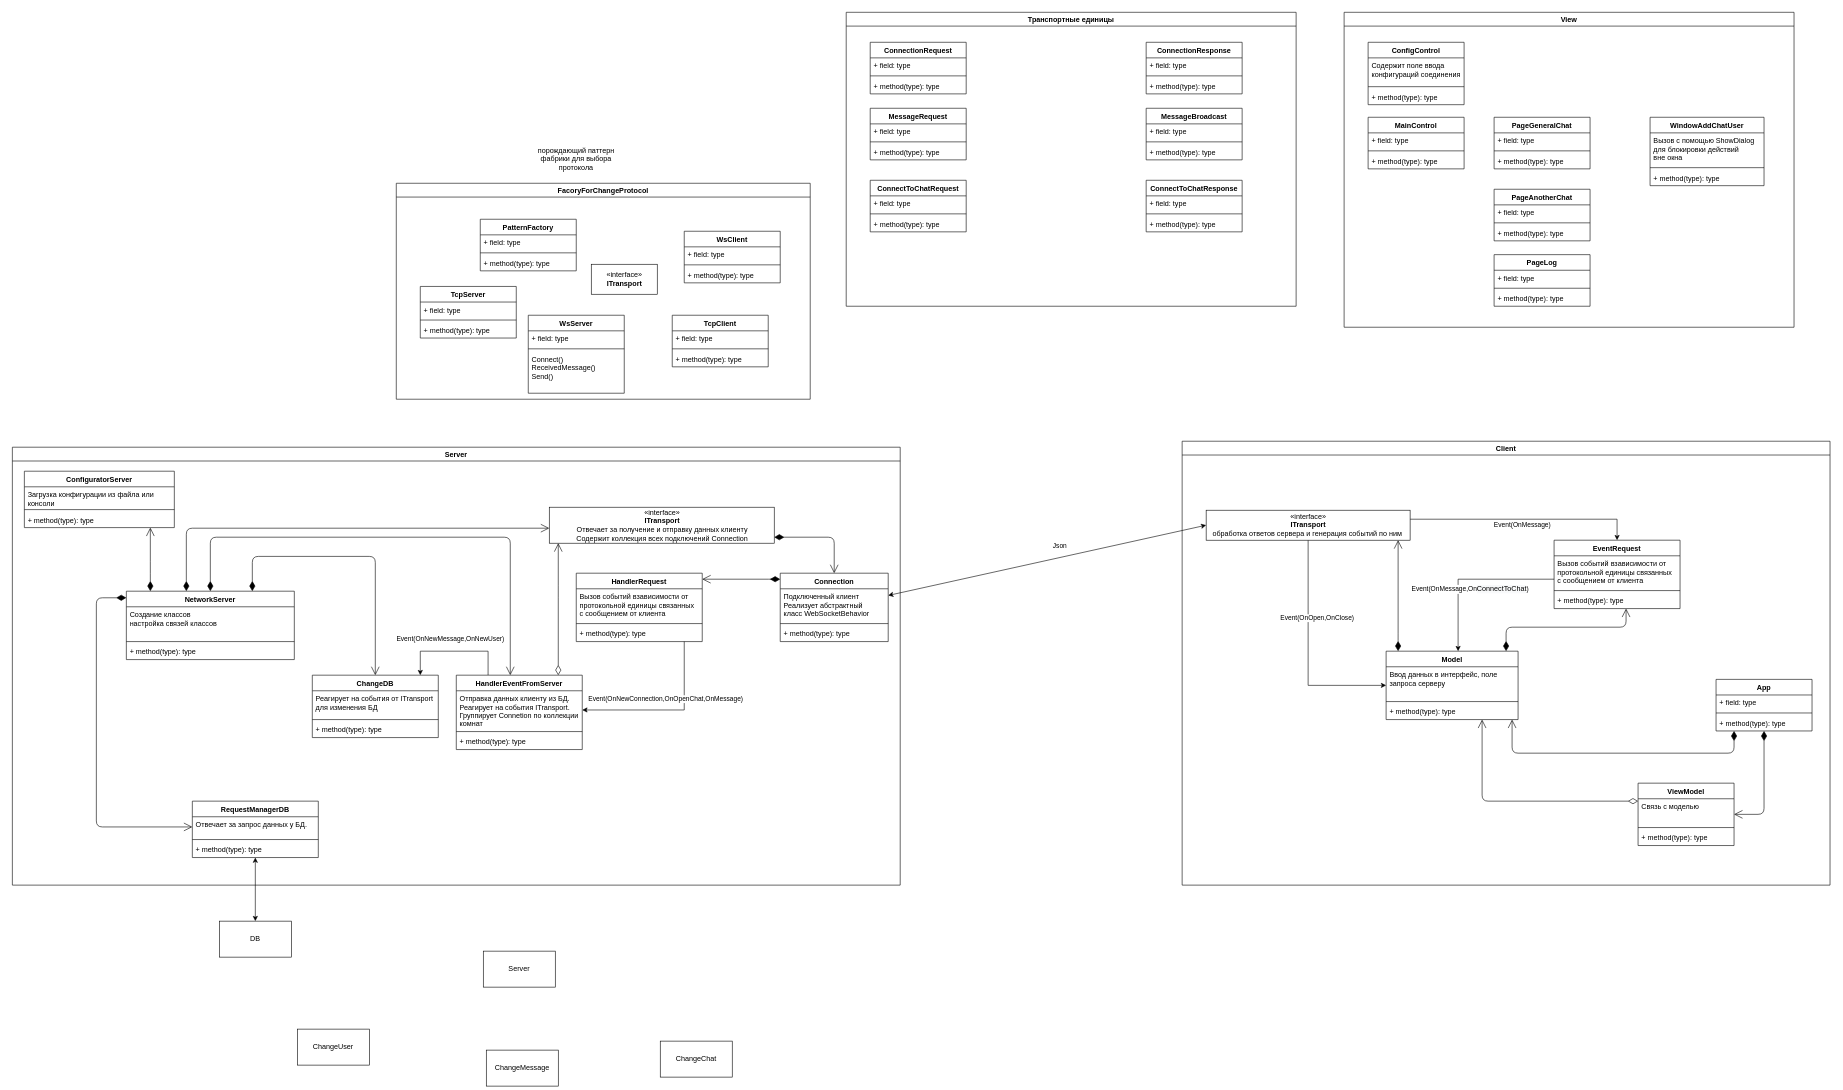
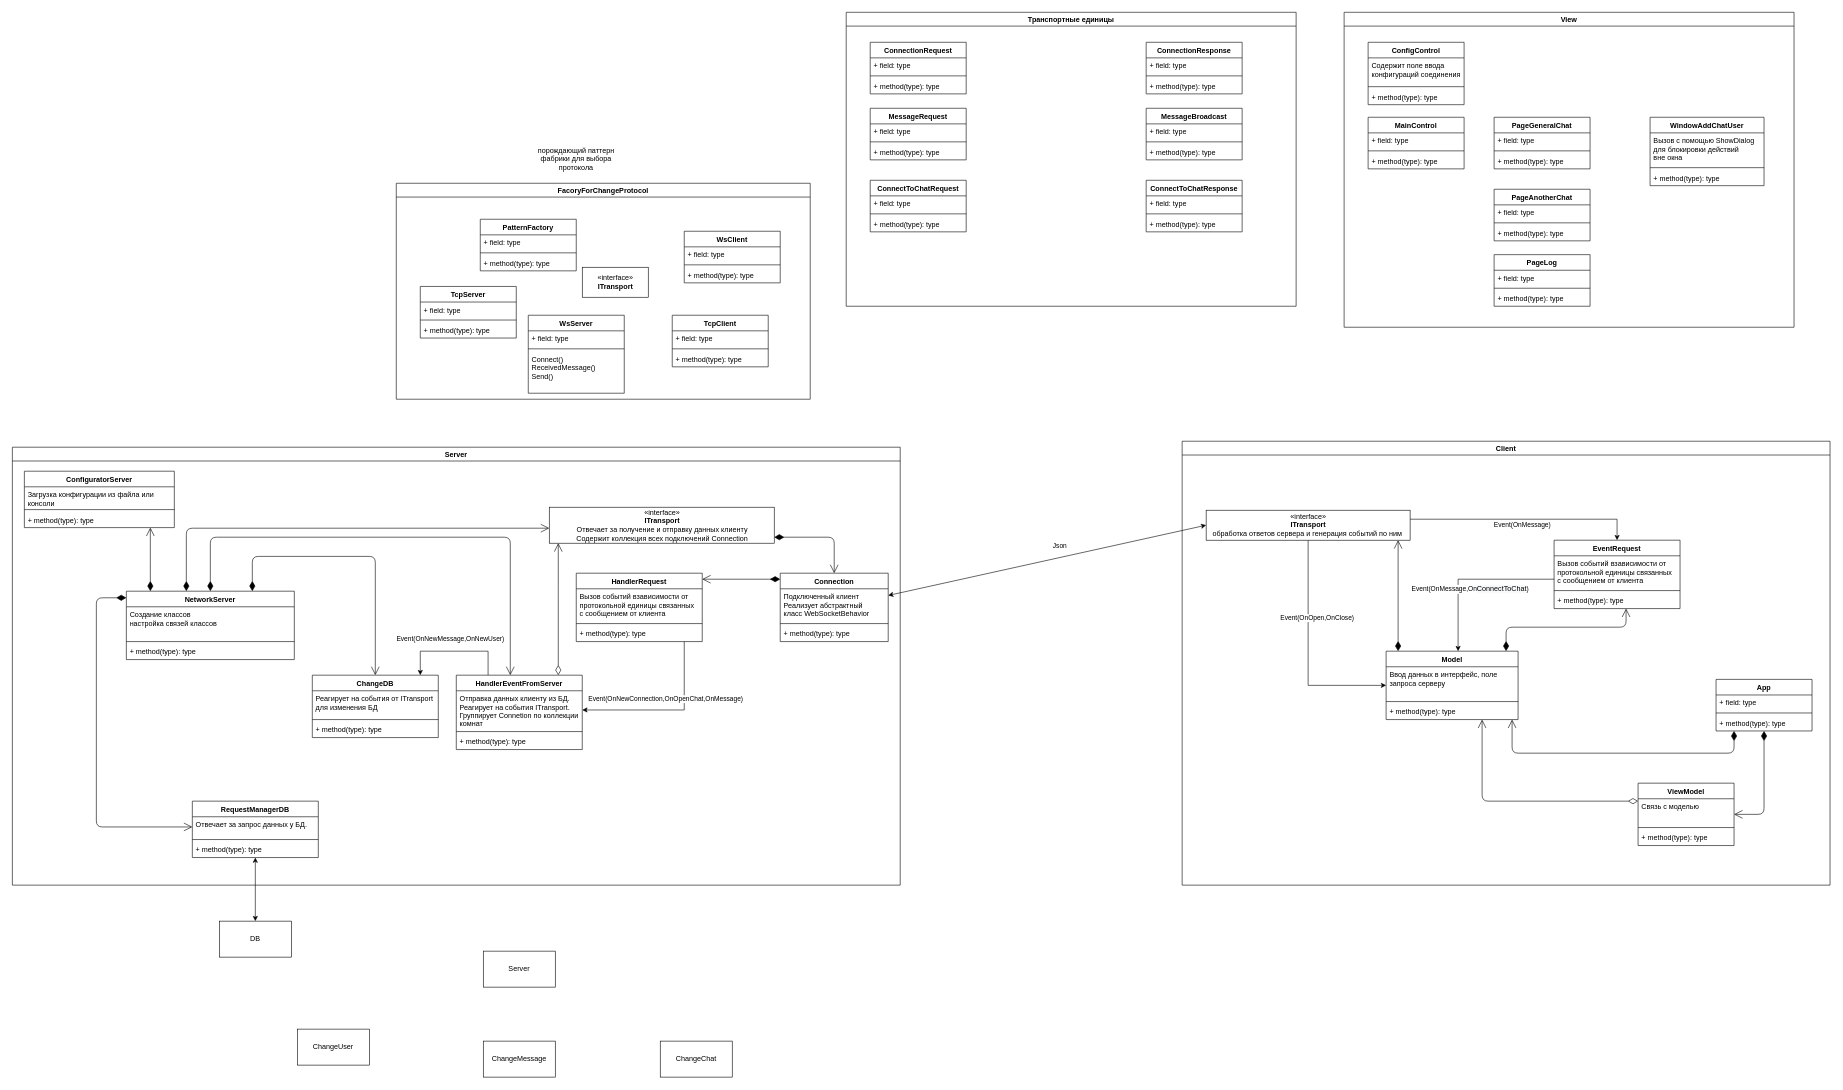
(624, 279) -> (615, 282)
(522, 1068) -> (519, 1059)
